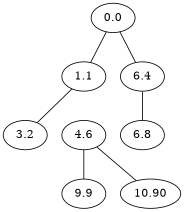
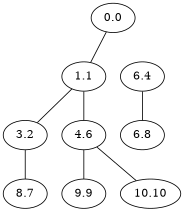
(128, 47) -> none
none -> (84, 106)
none -> (25, 194)
(151, 194) -> (151, 194)
